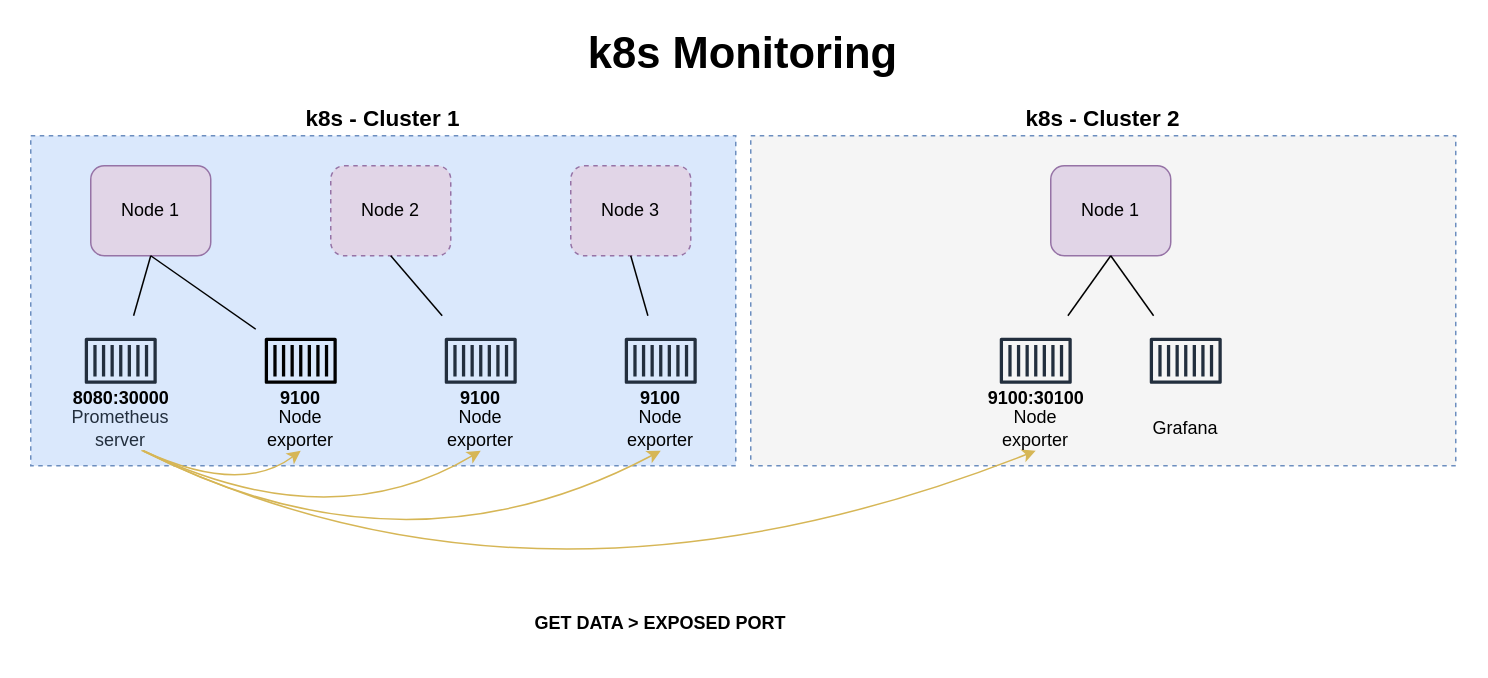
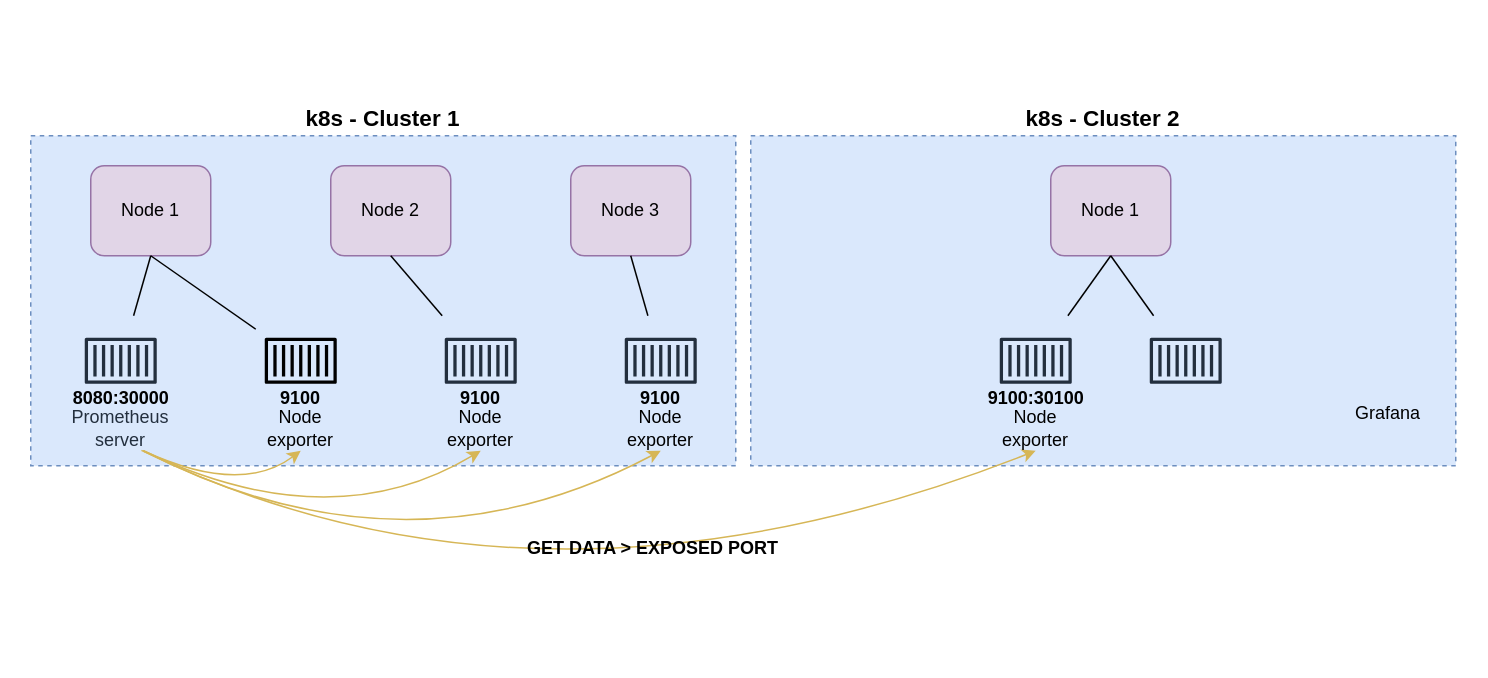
(743, 53) -> none
(391, 211) -> (391, 211)
(631, 211) -> (631, 211)
(1103, 301) -> (1103, 301)
(1186, 428) -> (1388, 413)
(661, 623) -> (653, 548)
